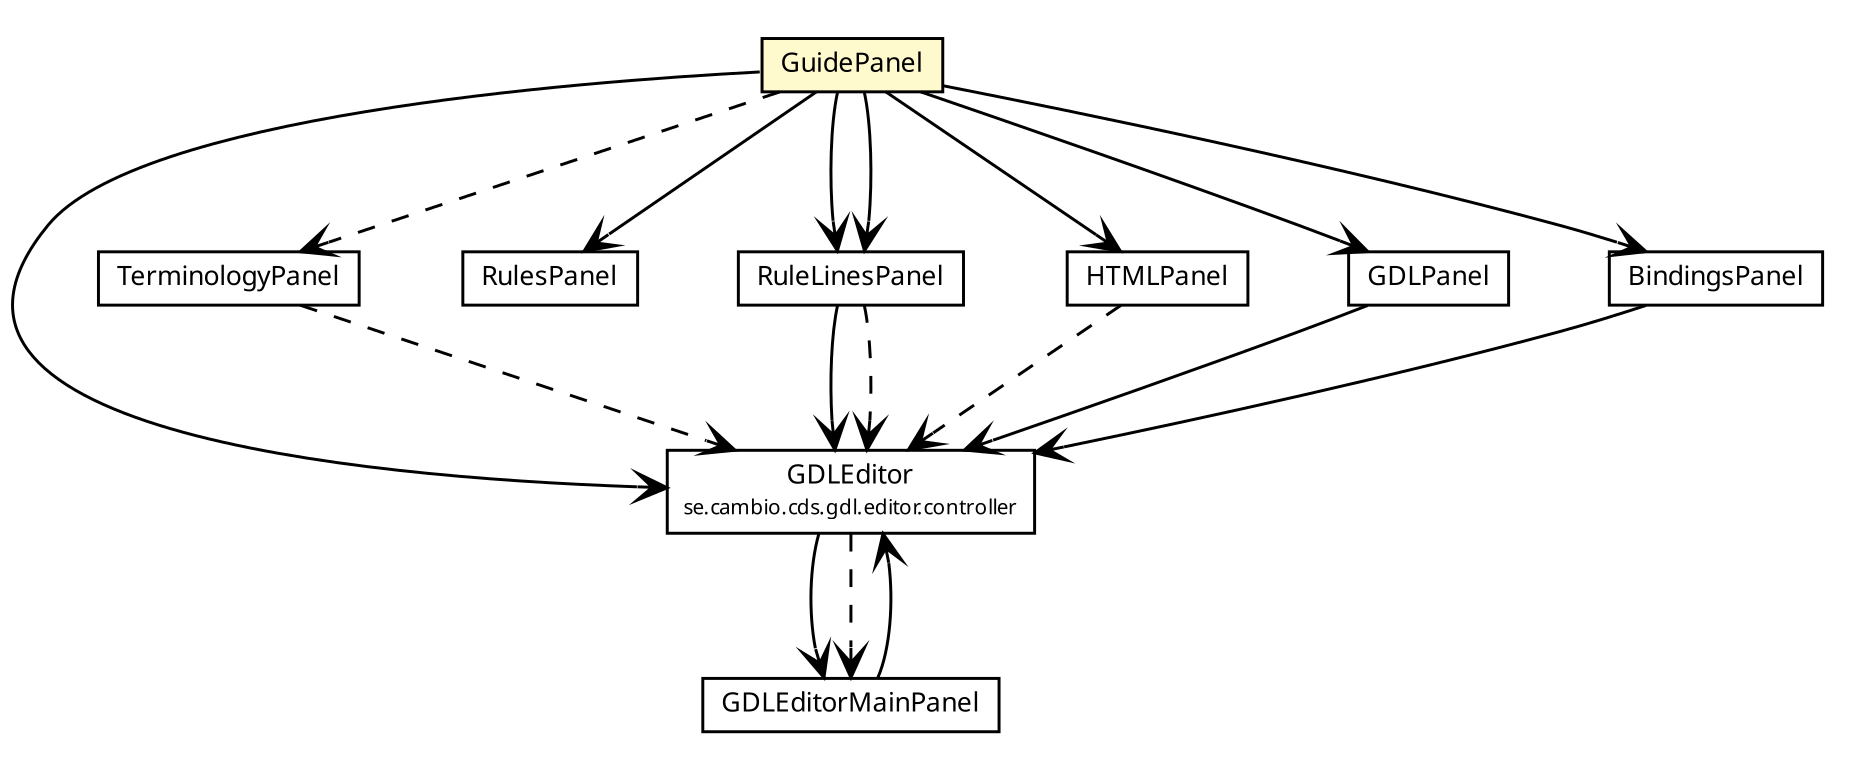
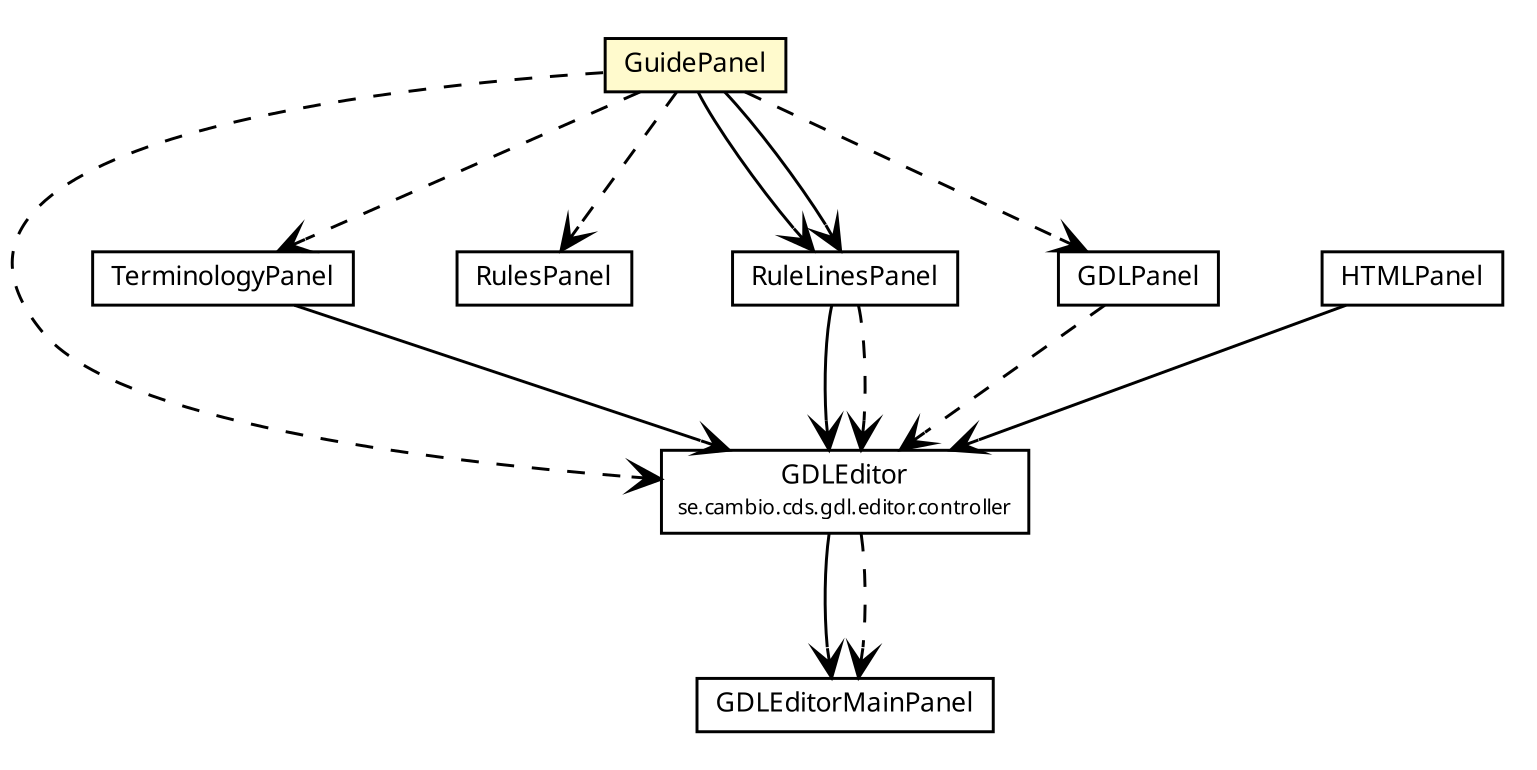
(713, 163) -> (628, 159)
(991, 163) -> none
(1131, 165) -> (902, 165)
(41, 240) -> (19, 282)
(1716, 278) -> none
(1027, 369) -> (1162, 373)
(503, 373) -> (497, 373)
(1181, 374) -> (1015, 369)
(890, 621) -> none
